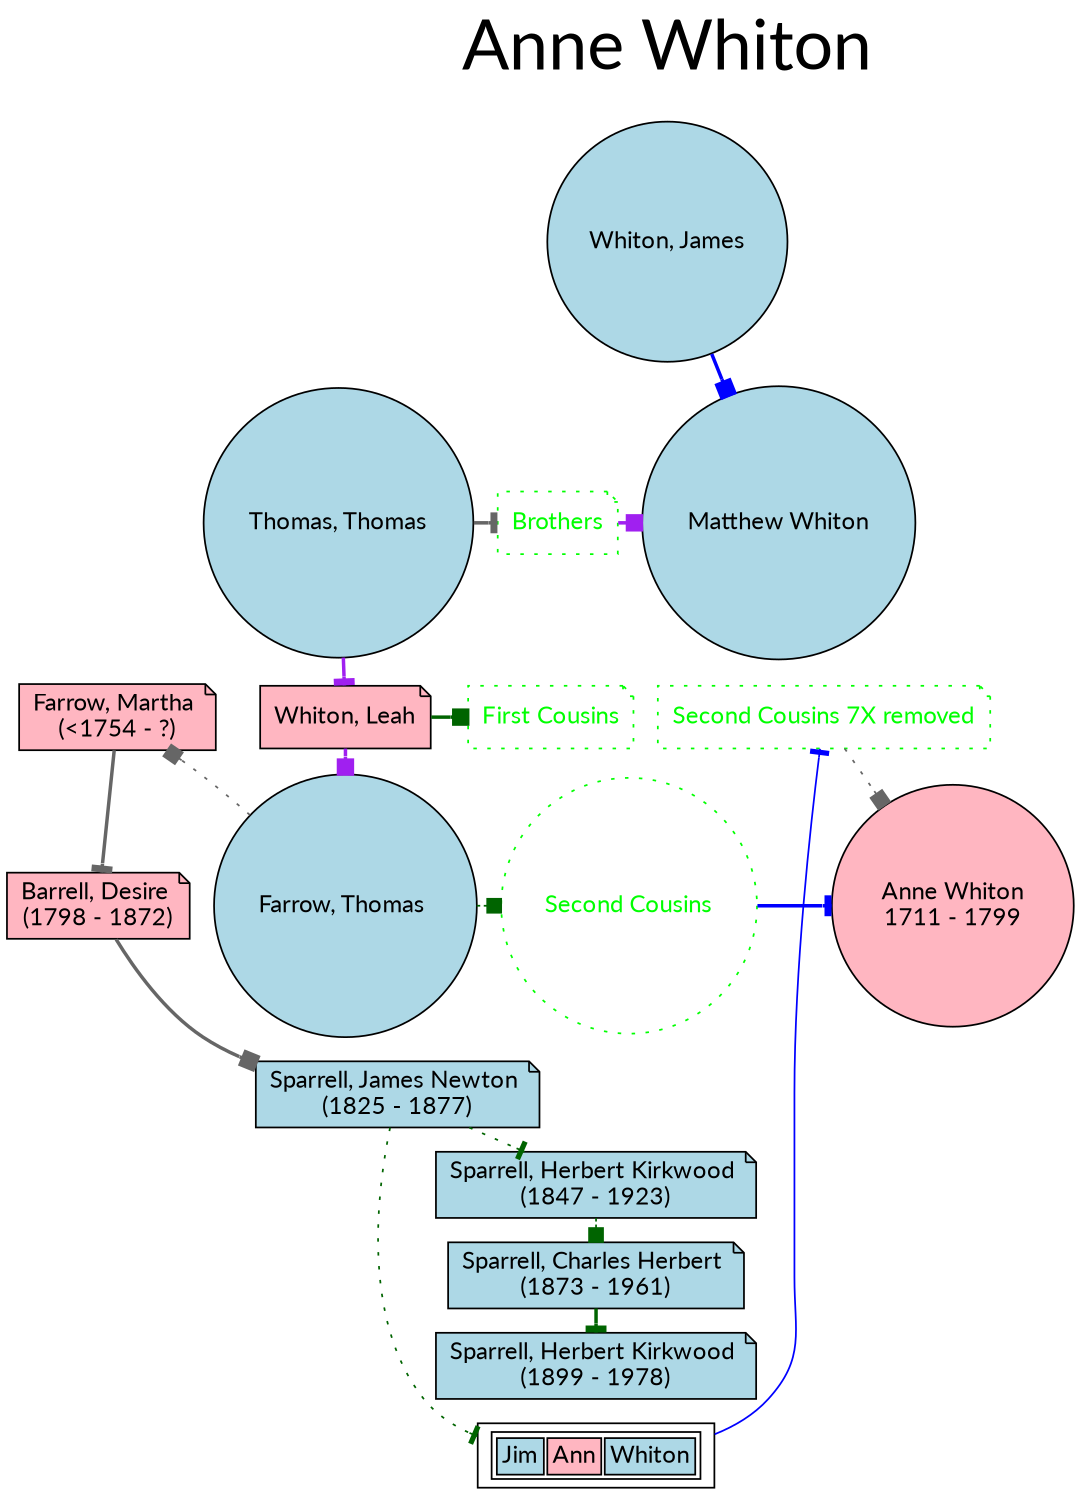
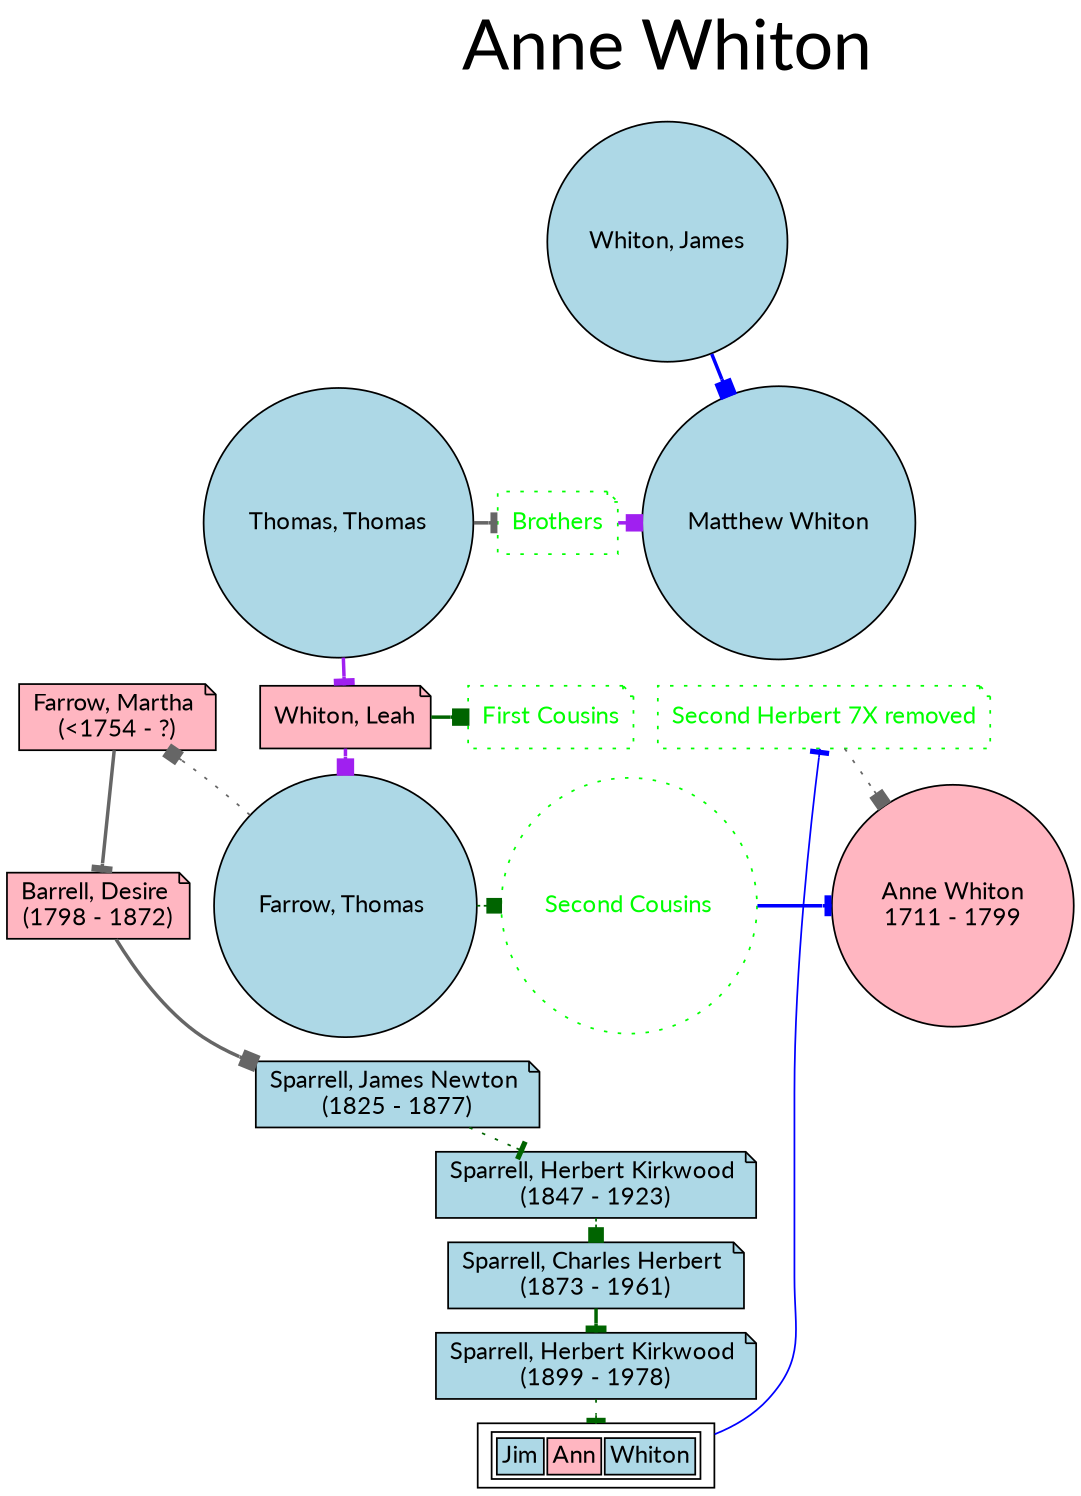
(824, 717) -> (824, 717)
(382, 1296) -> (596, 1407)
